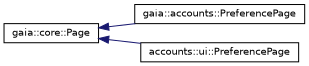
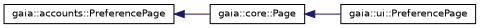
(122, 25) -> (197, 14)
(220, 52) -> (408, 14)
